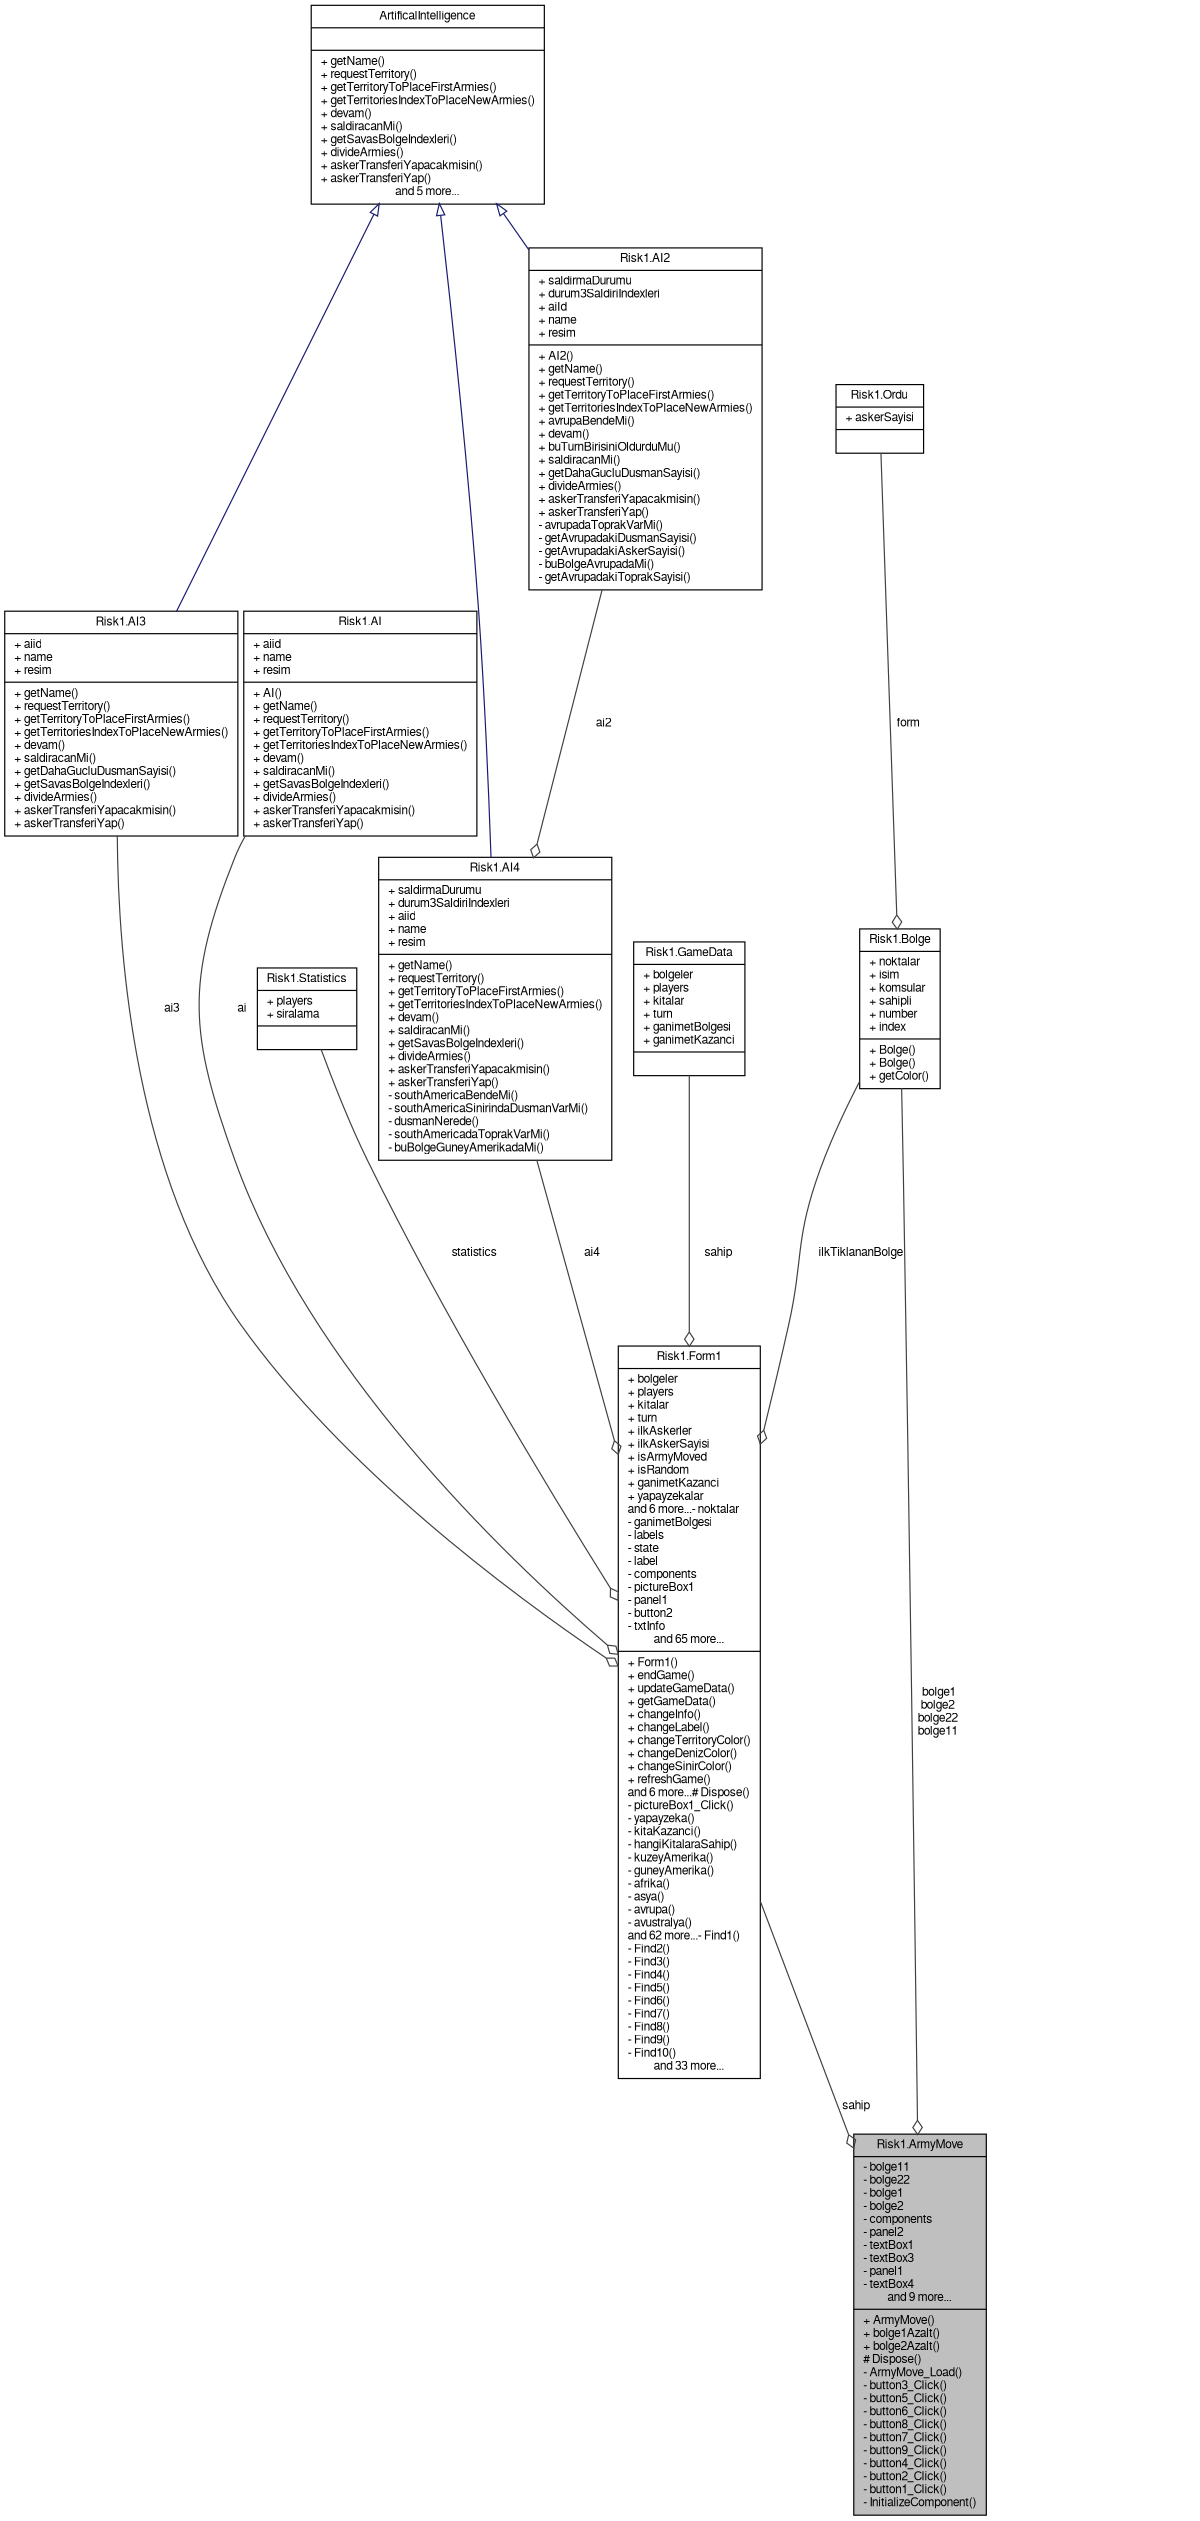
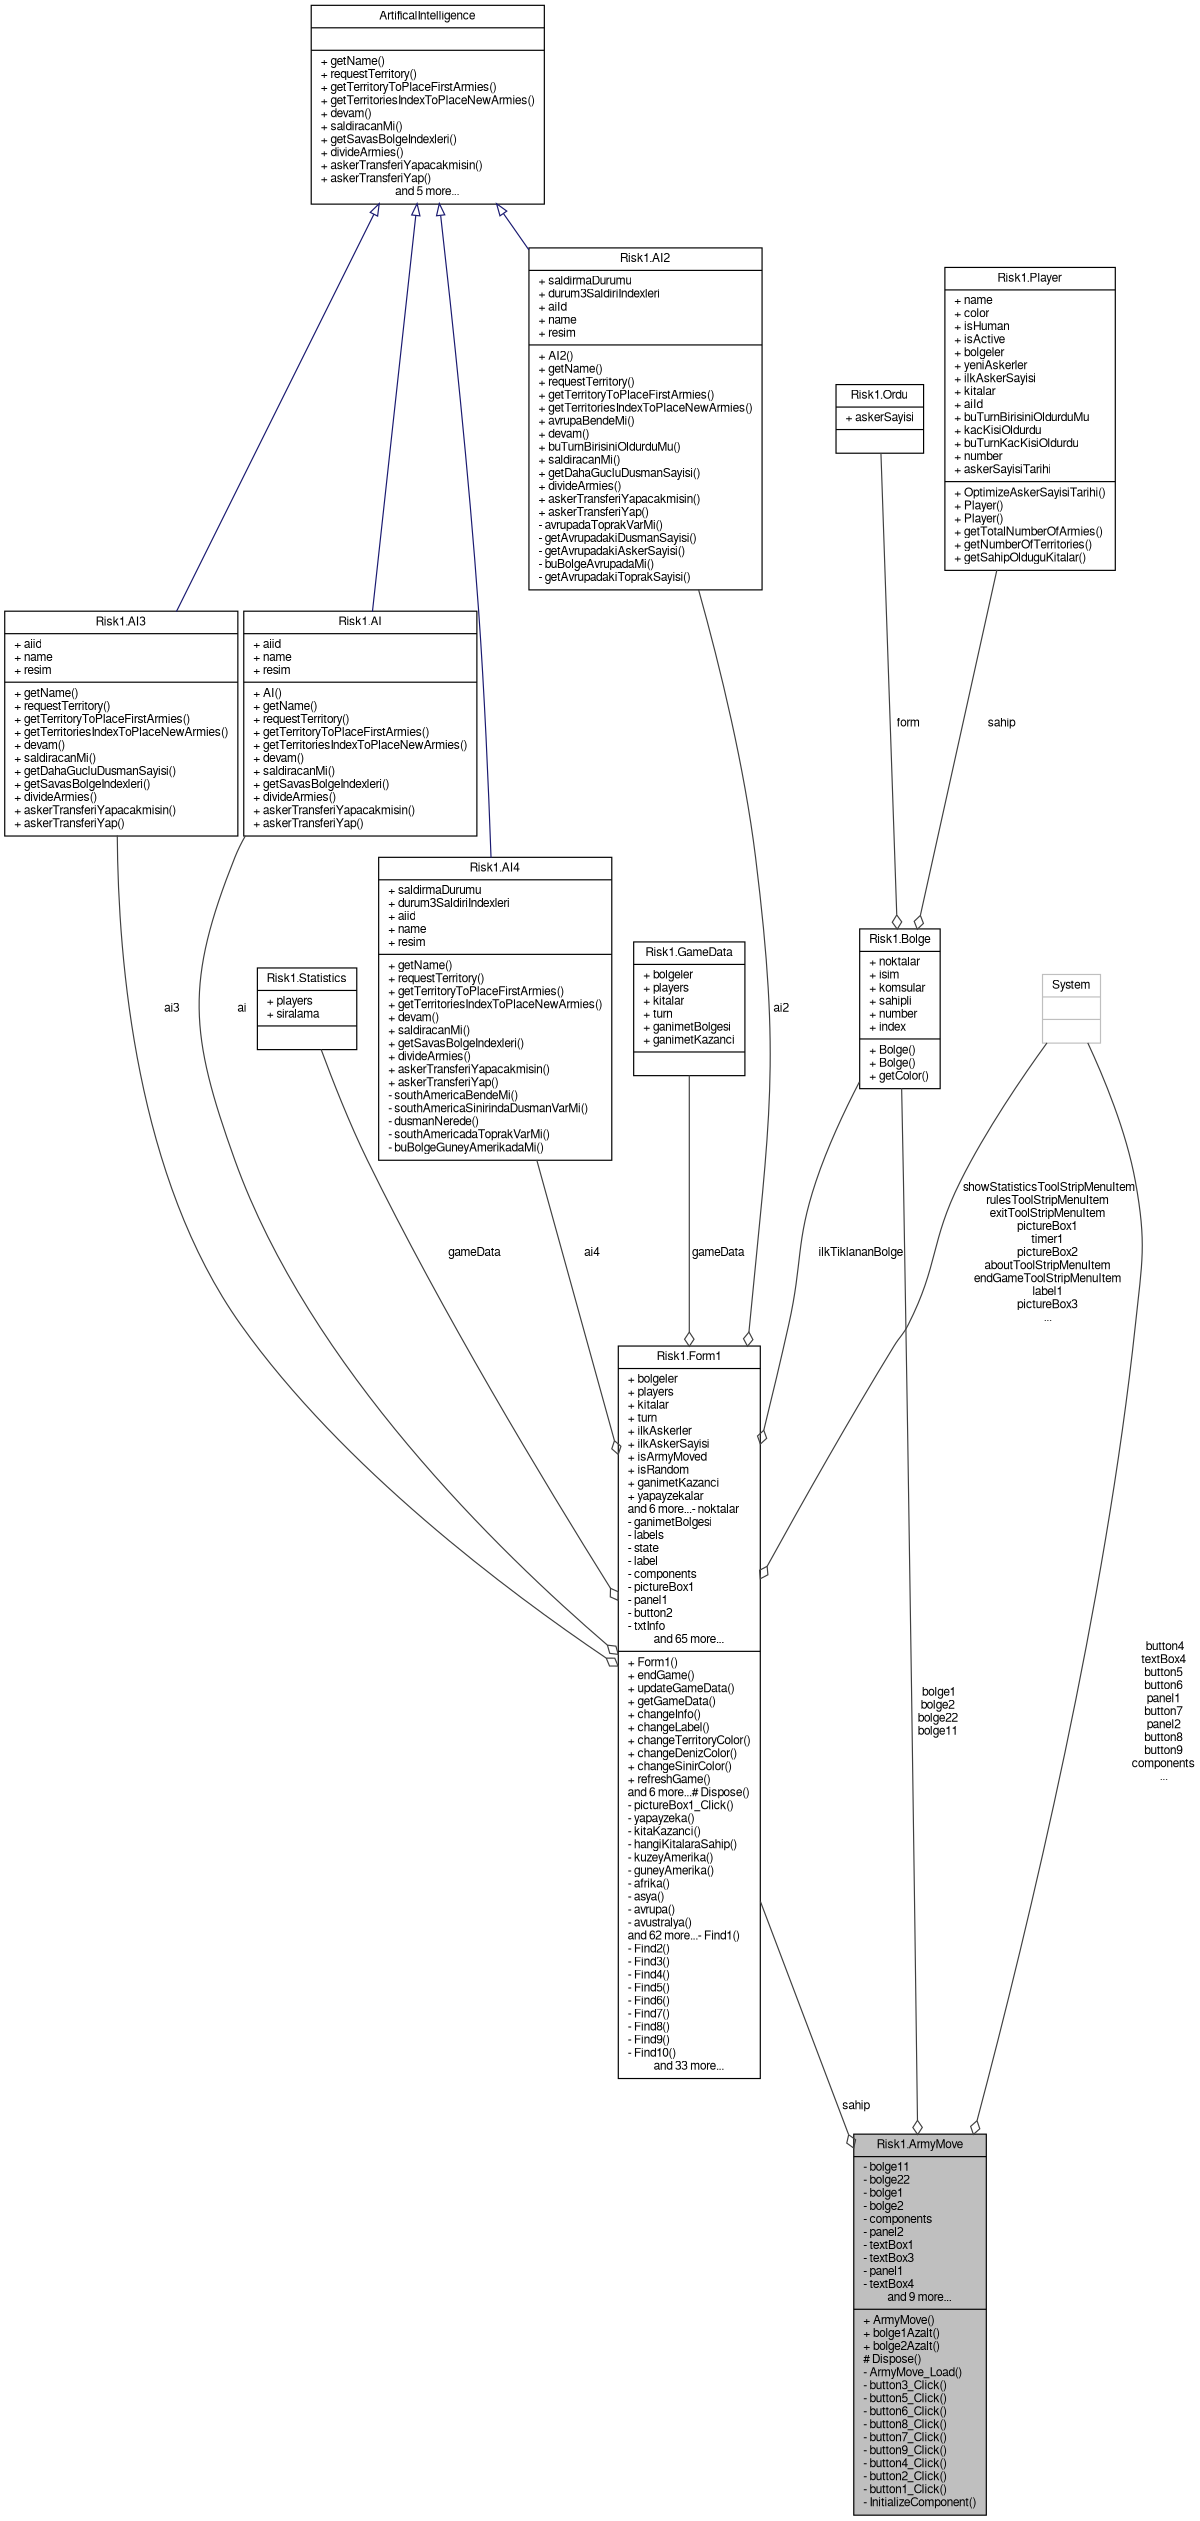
none -> (394, 414)
none -> (1030, 419)
(570, 717) -> (766, 958)
none -> (1072, 1009)
(473, 1253) -> (473, 1253)
(717, 1253) -> (717, 1253)
